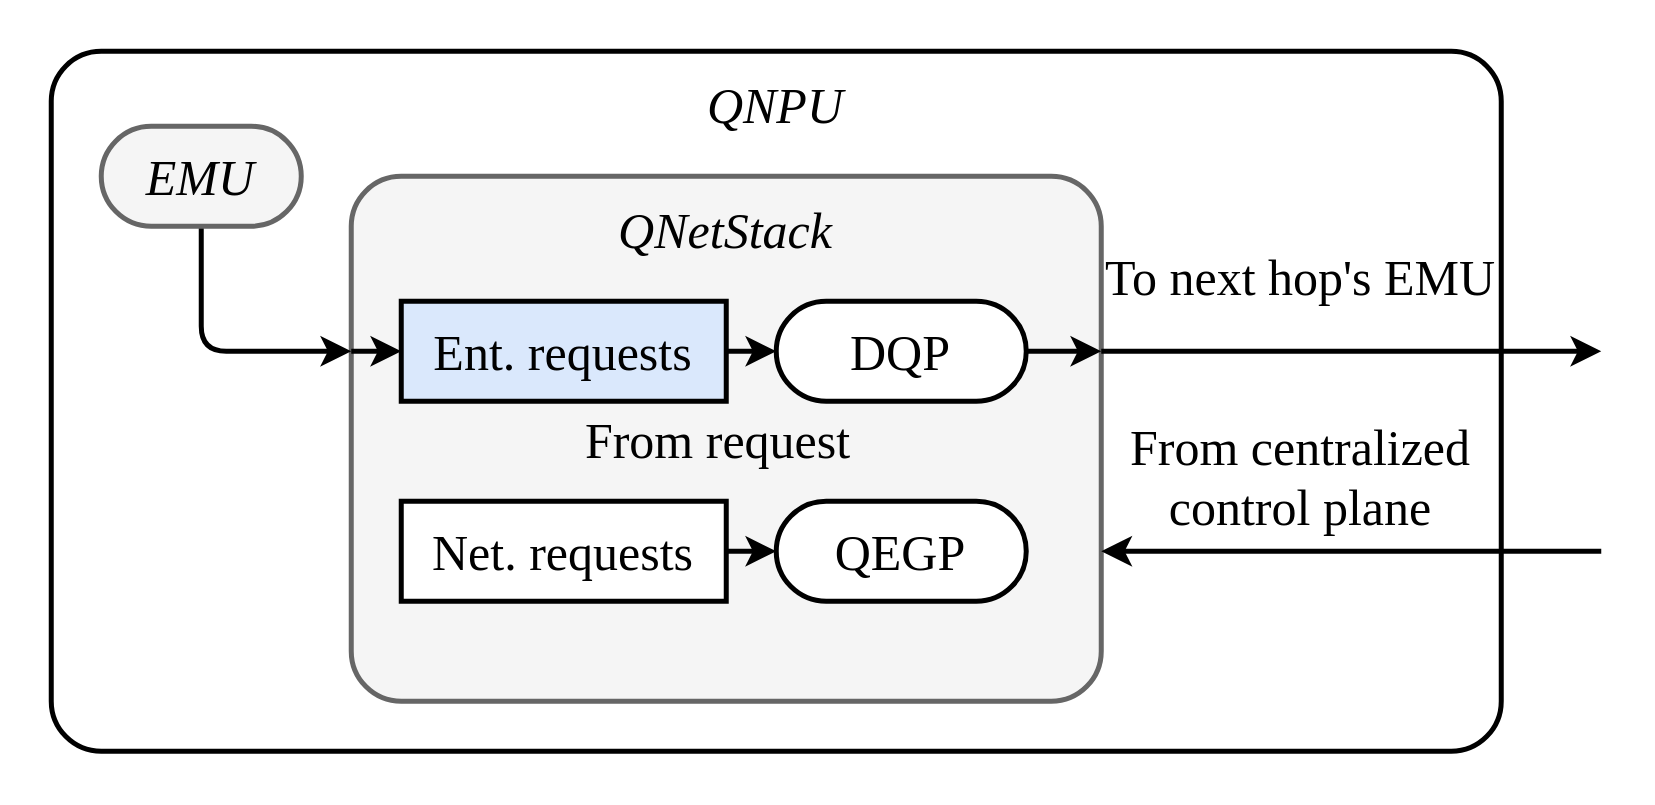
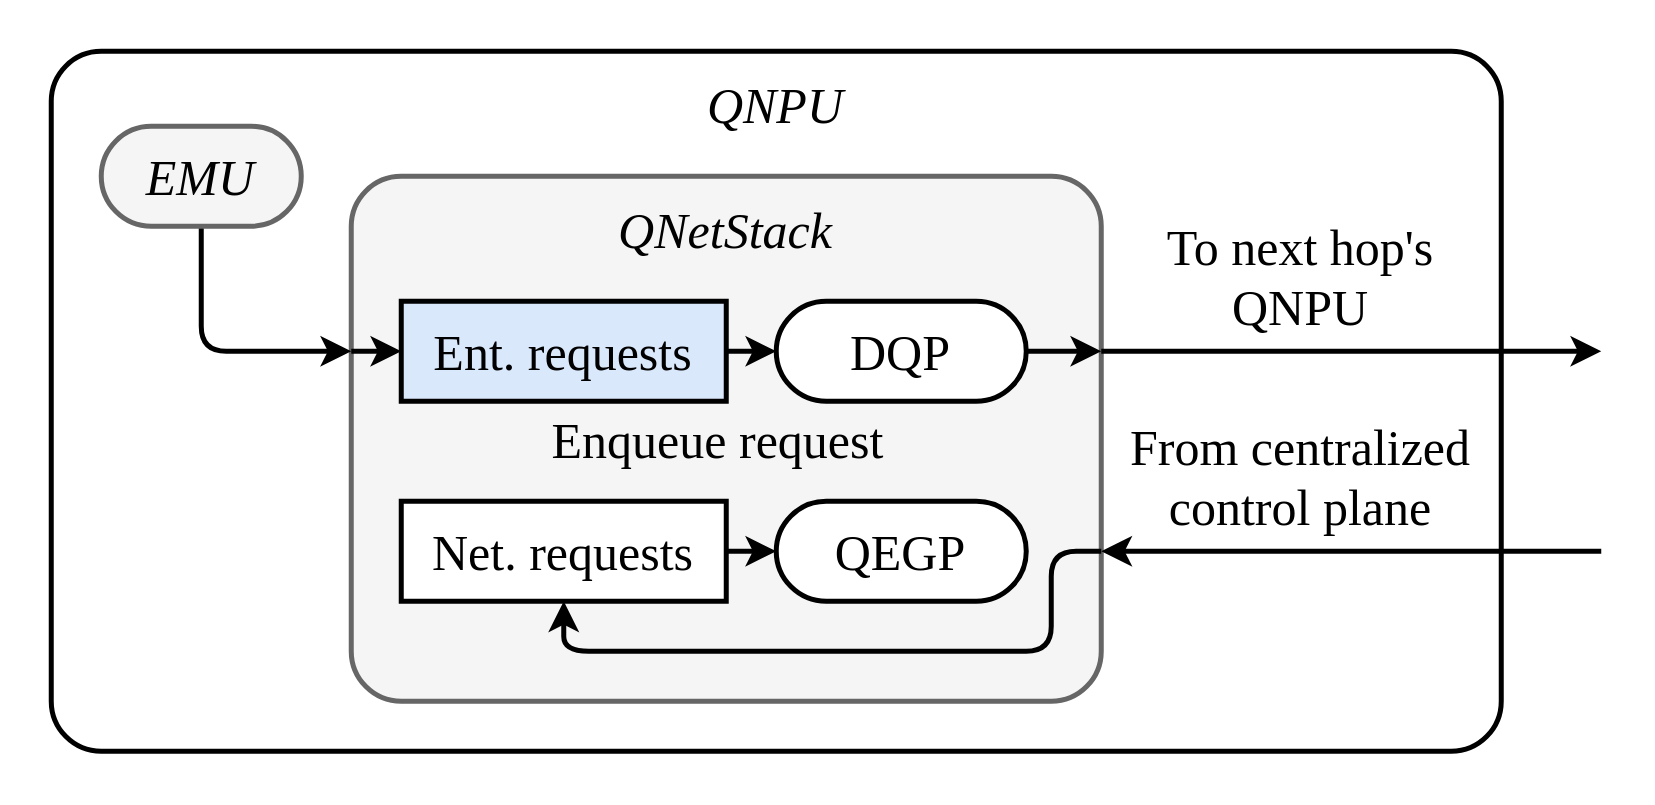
(1301, 276) -> (1301, 276)
(719, 439) -> (719, 439)
none -> (858, 651)
